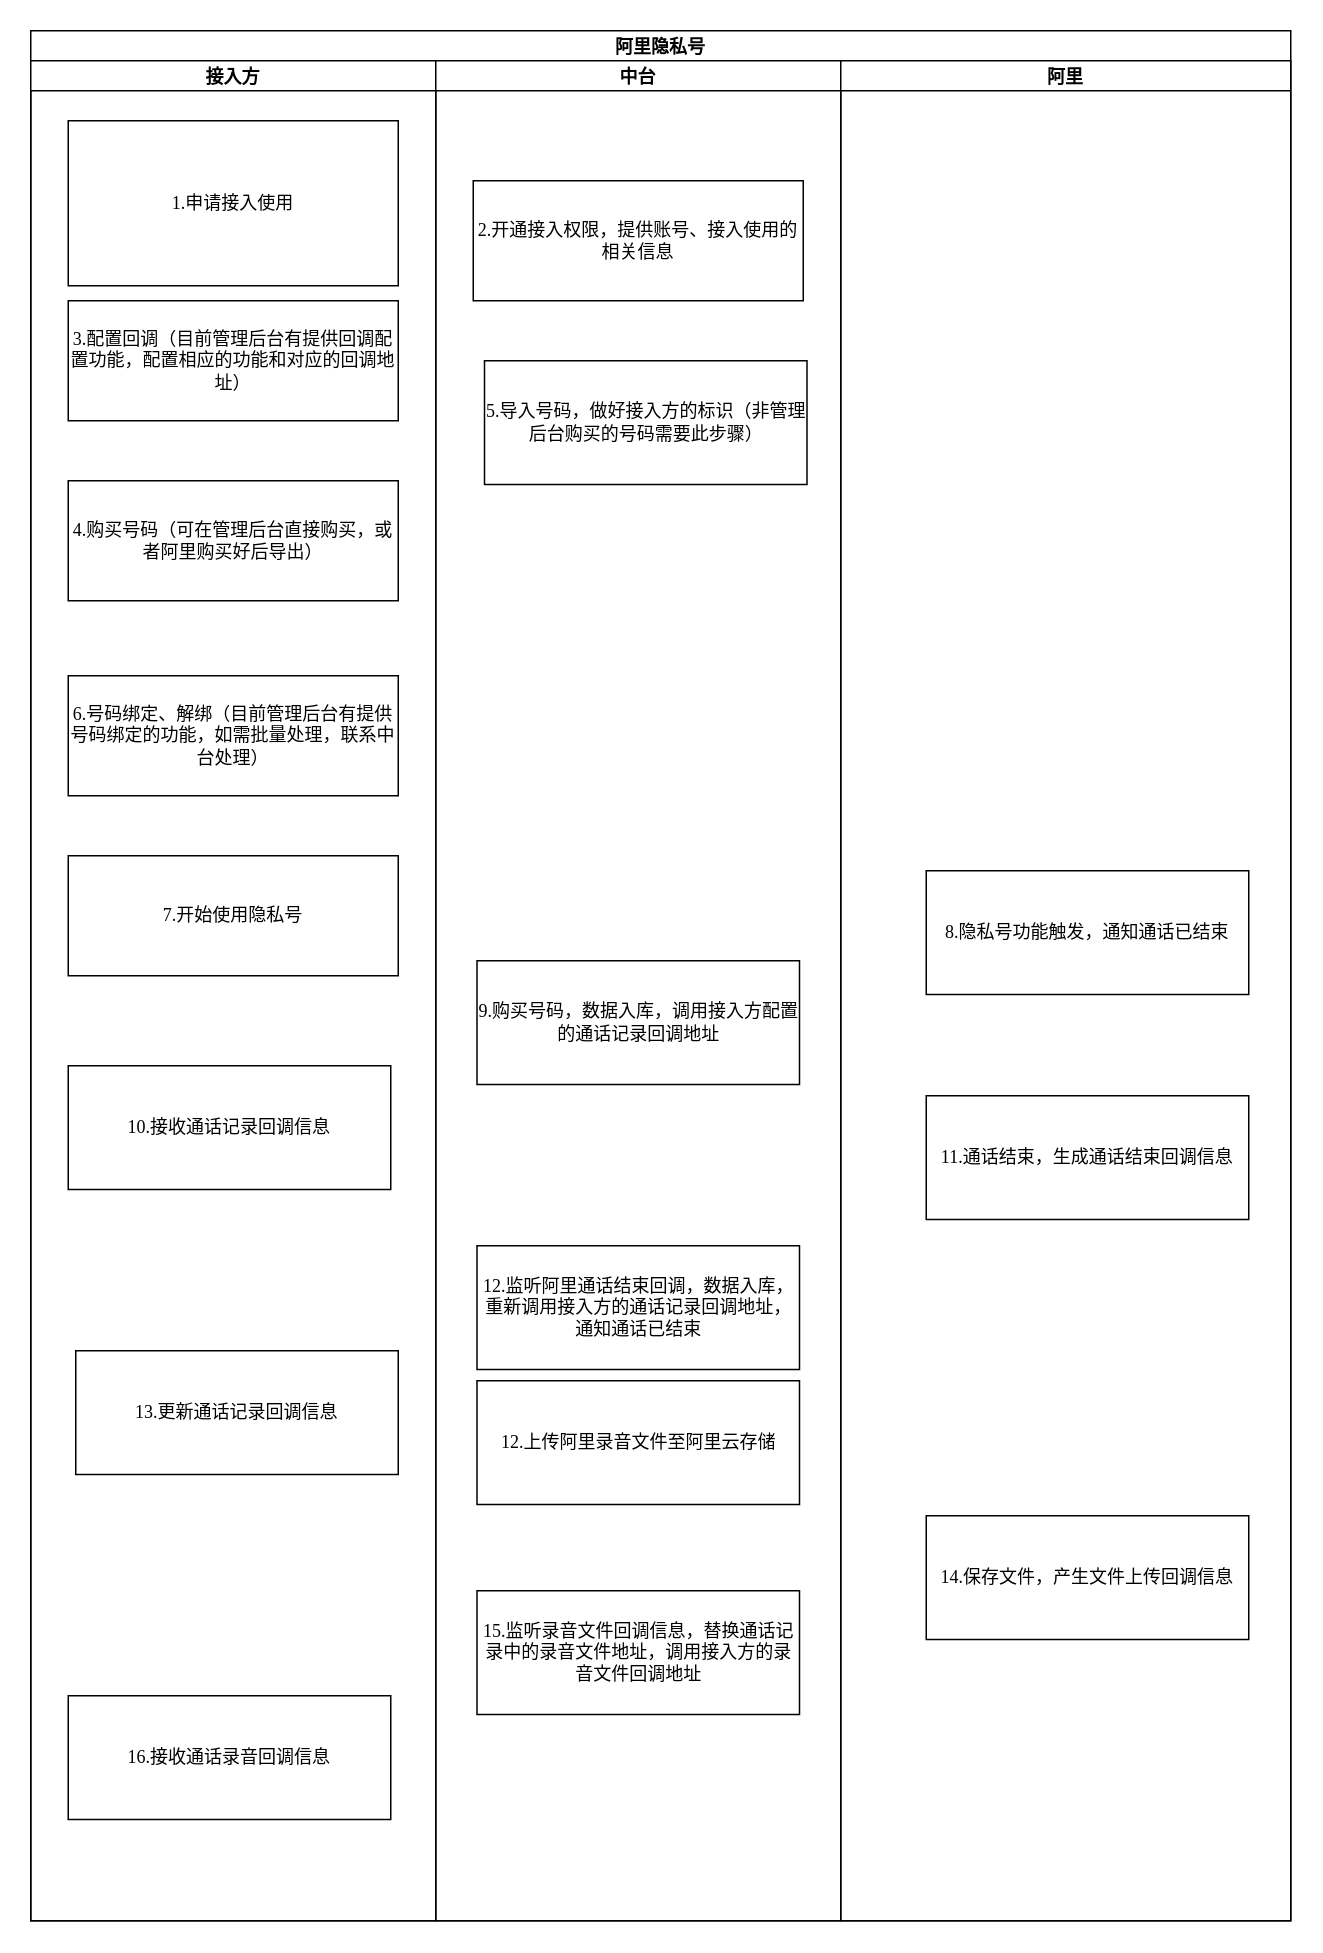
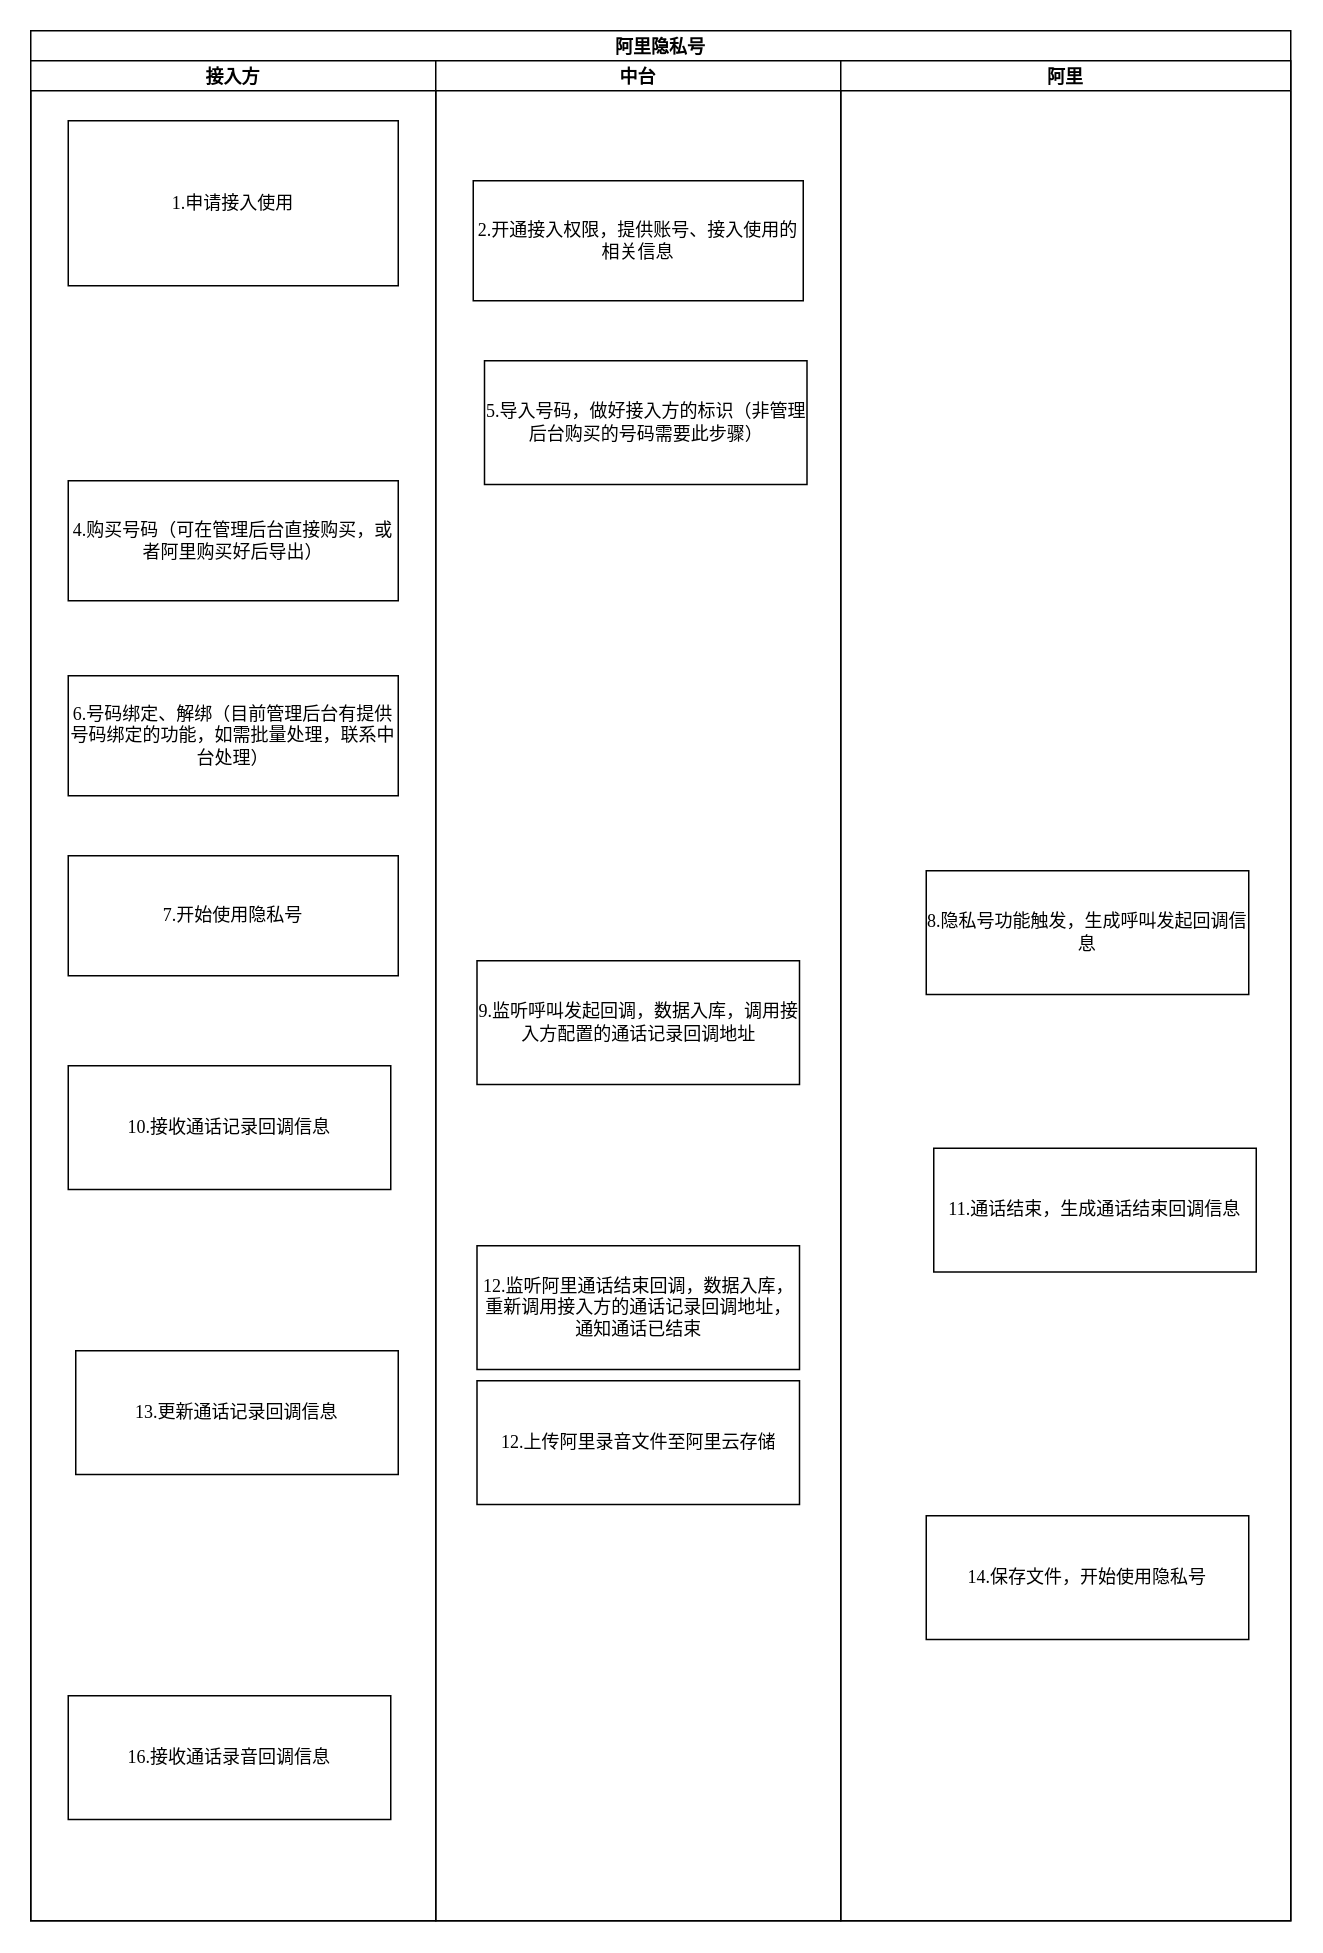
(233, 361) -> none
(1088, 932) -> (1088, 932)
(639, 1022) -> (639, 1022)
(1088, 1158) -> (1095, 1210)
(1088, 1577) -> (1088, 1577)
(638, 1653) -> none
